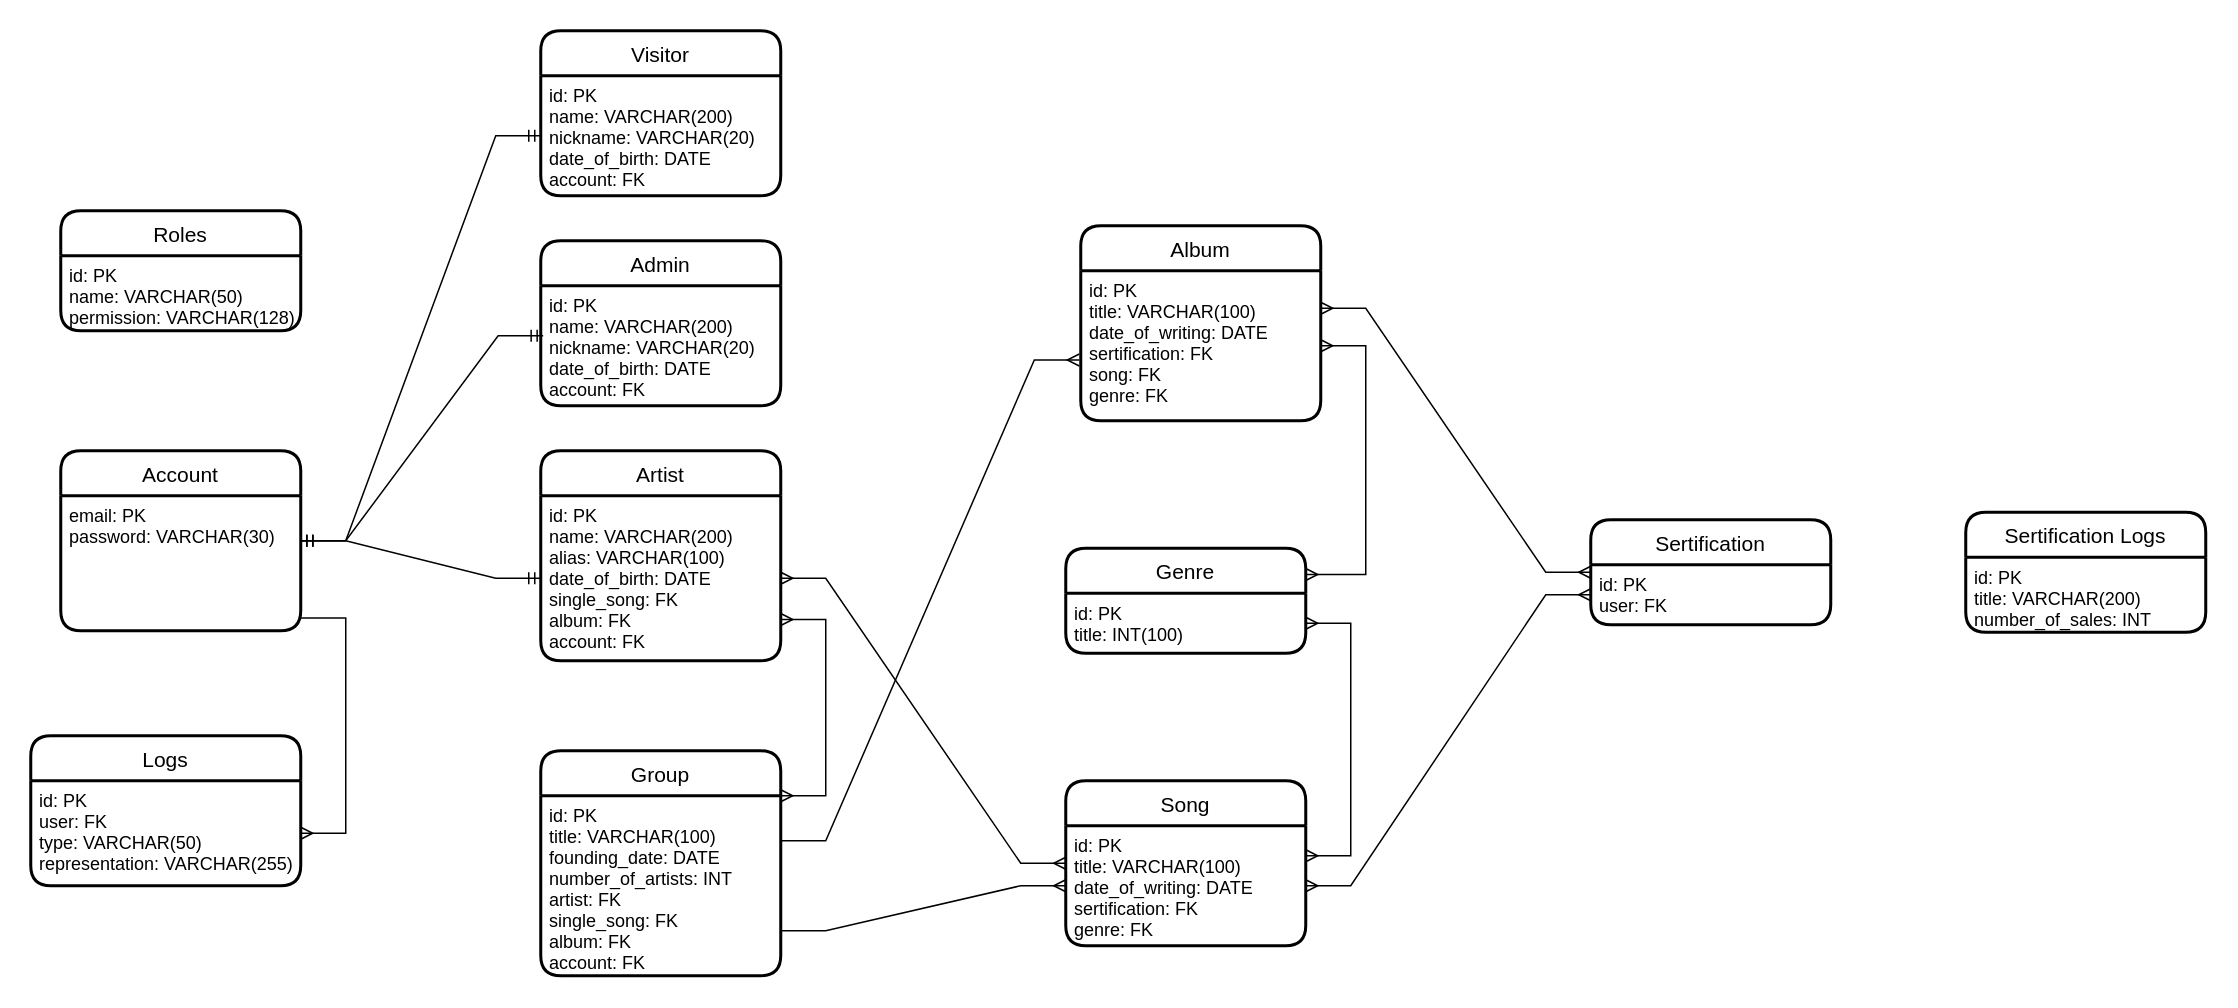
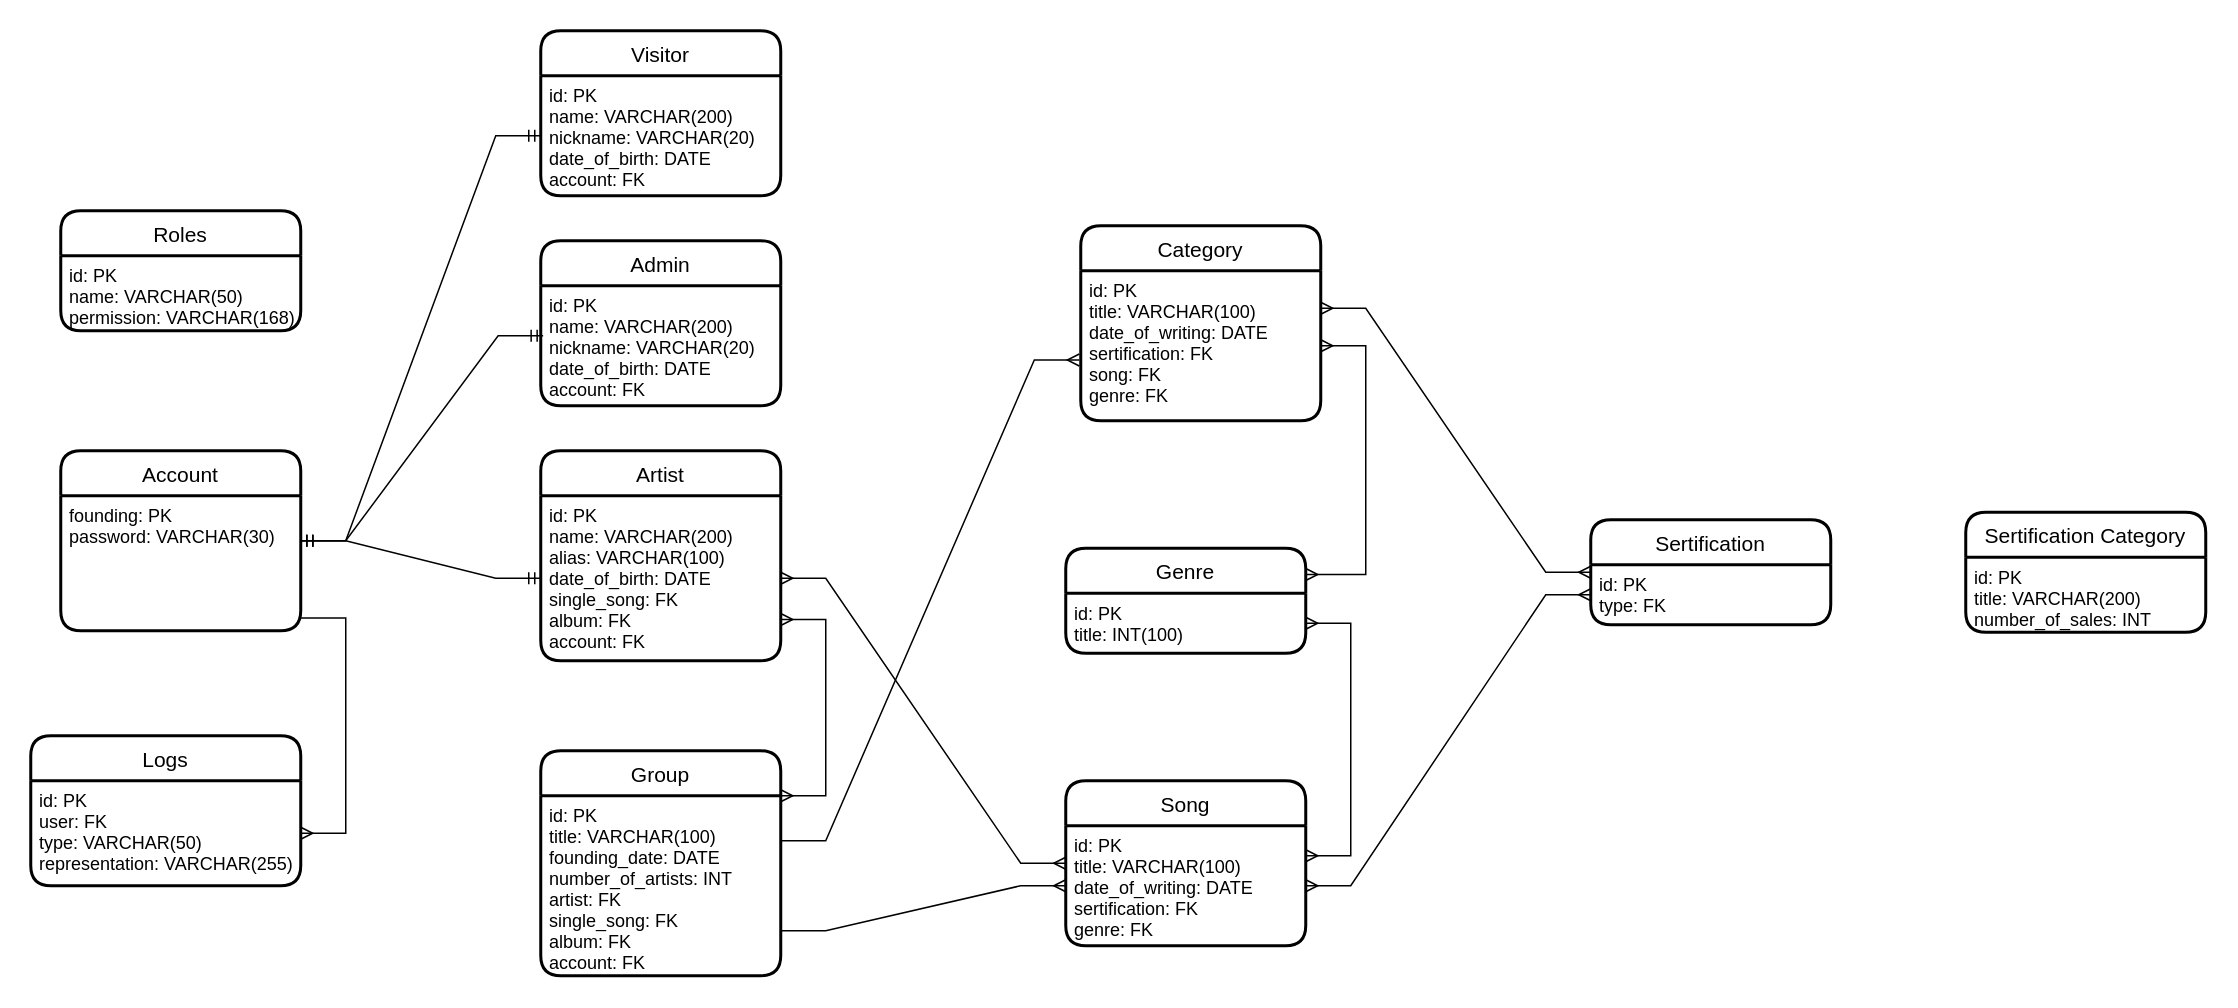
(1200, 250) -> (1200, 250)
(92, 276) -> (92, 276)
(105, 516) -> (122, 516)
(2085, 536) -> (2085, 536)
(1622, 585) -> (1622, 585)
